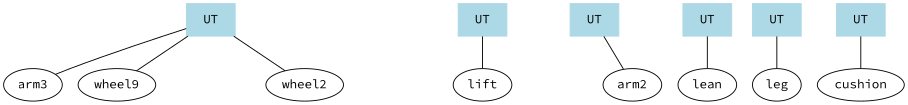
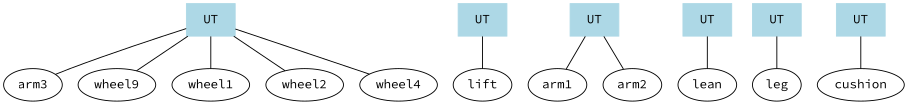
none -> (211, 85)
none -> (399, 85)
none -> (557, 85)
